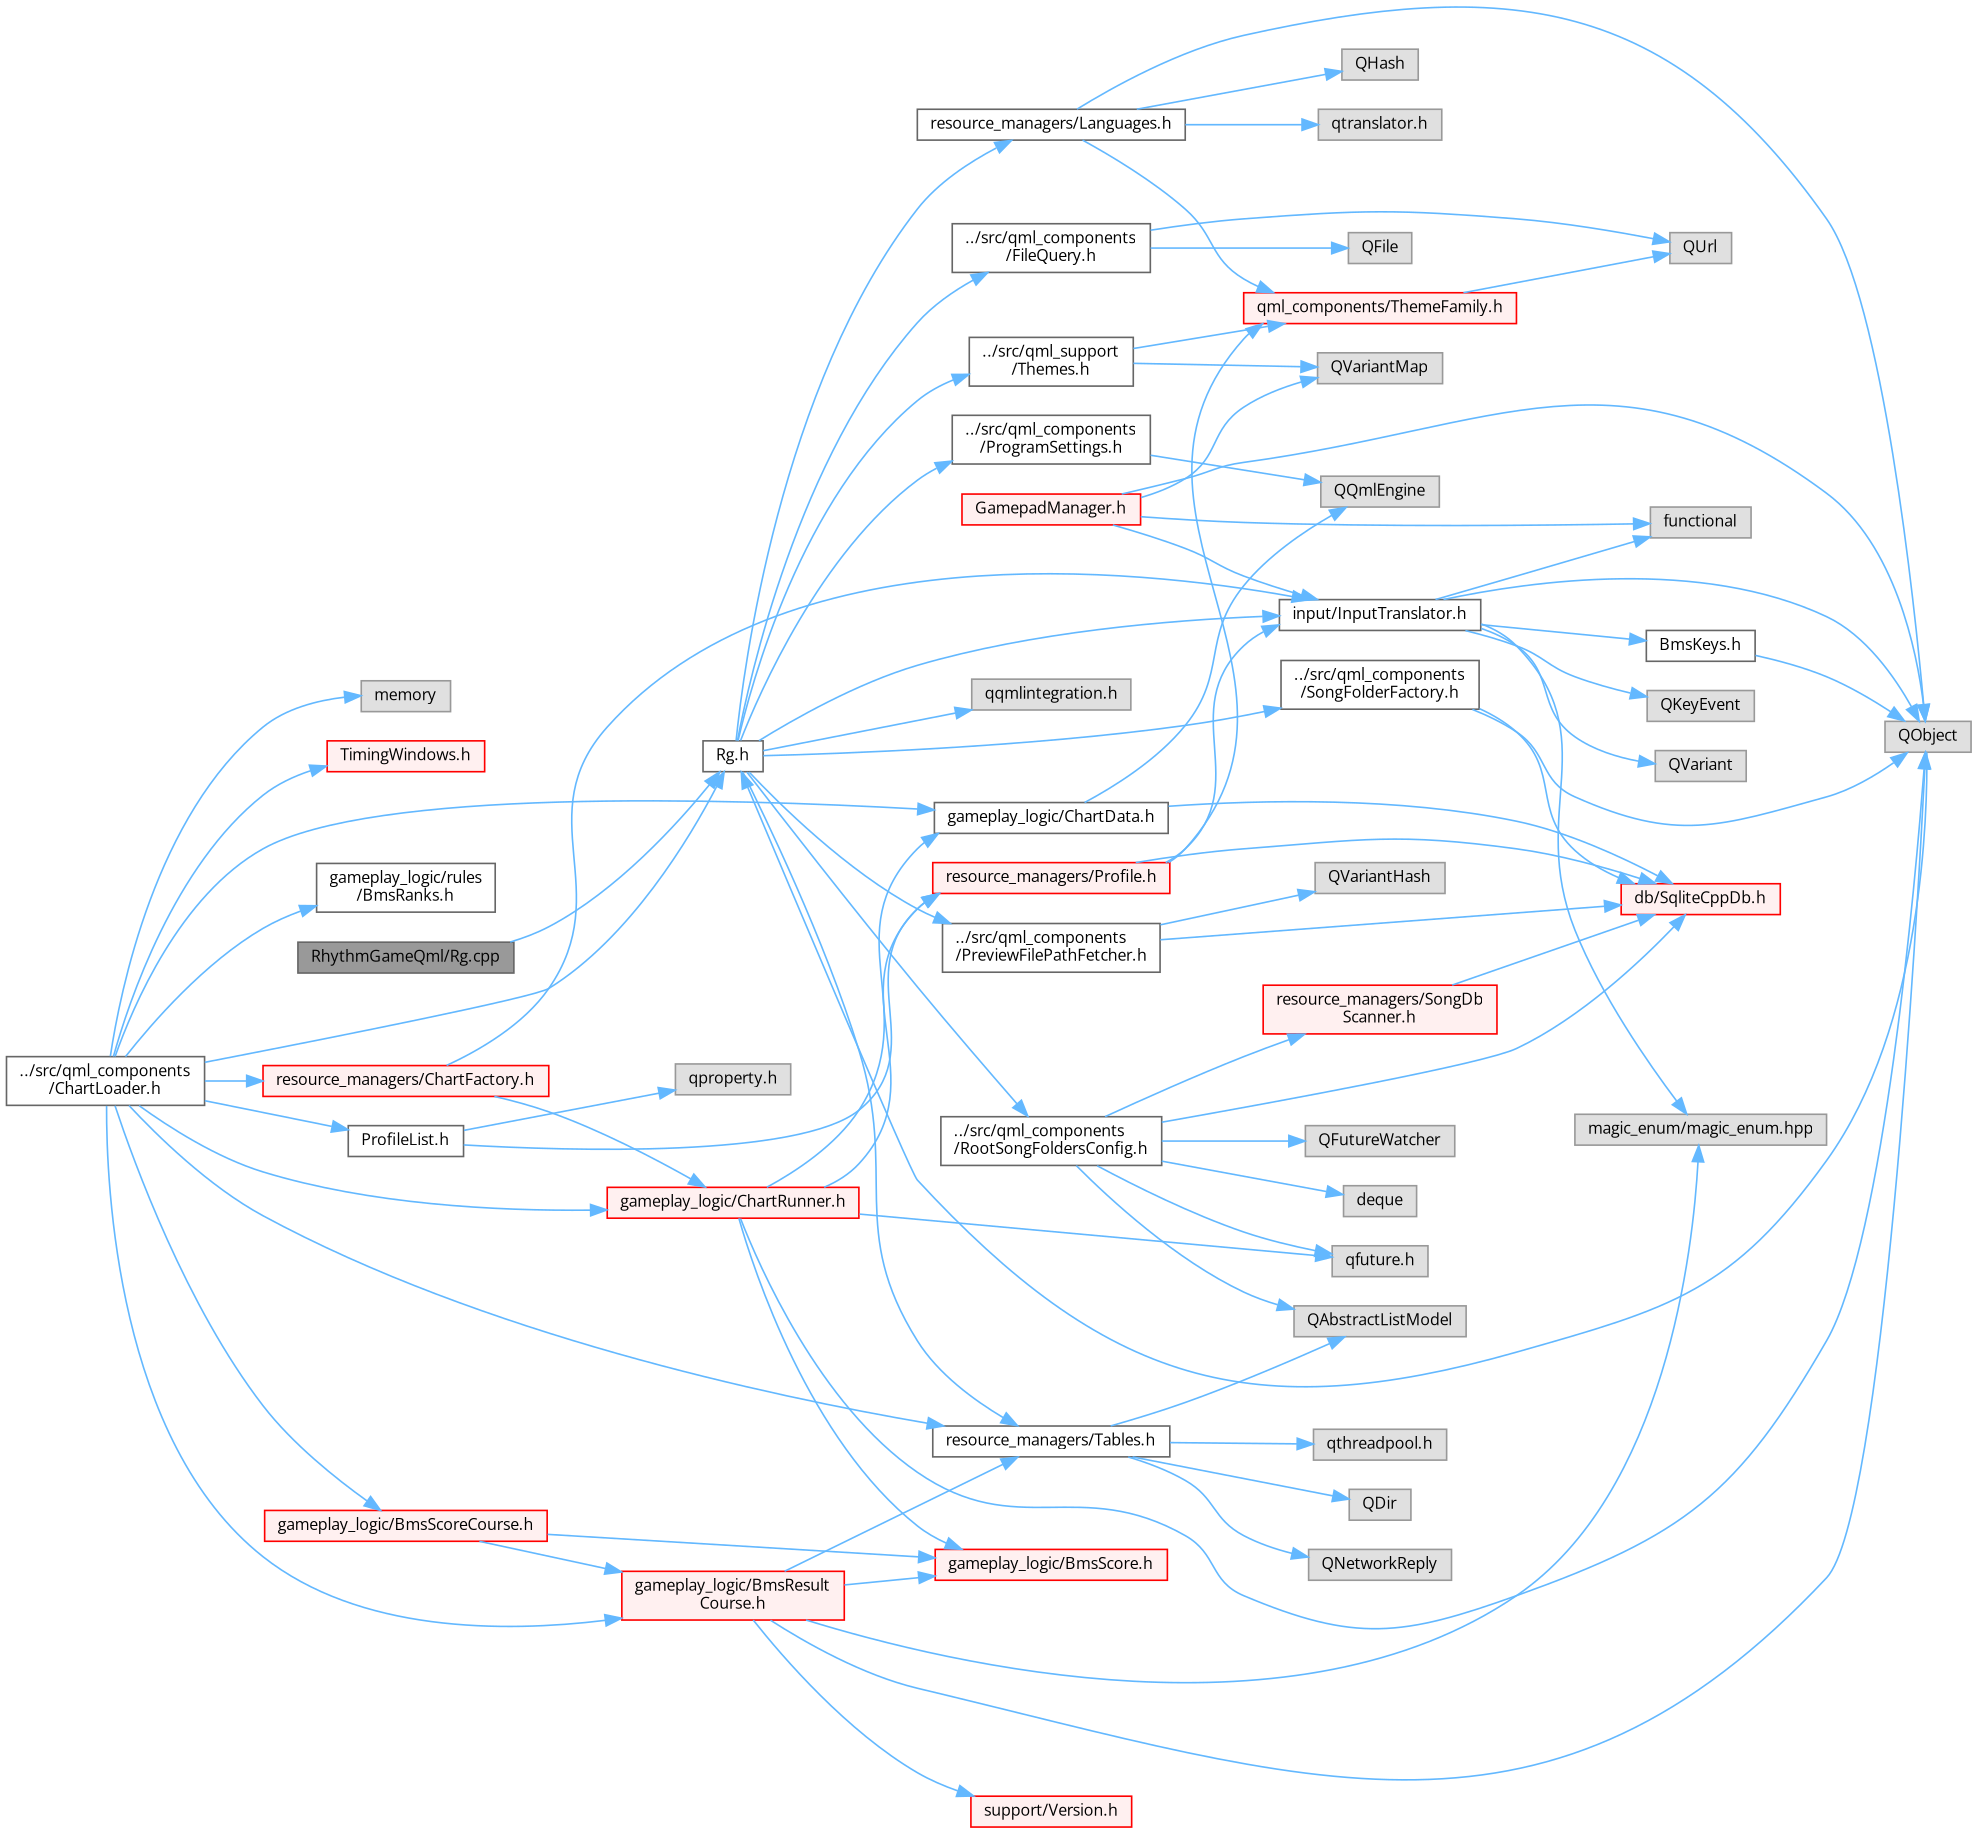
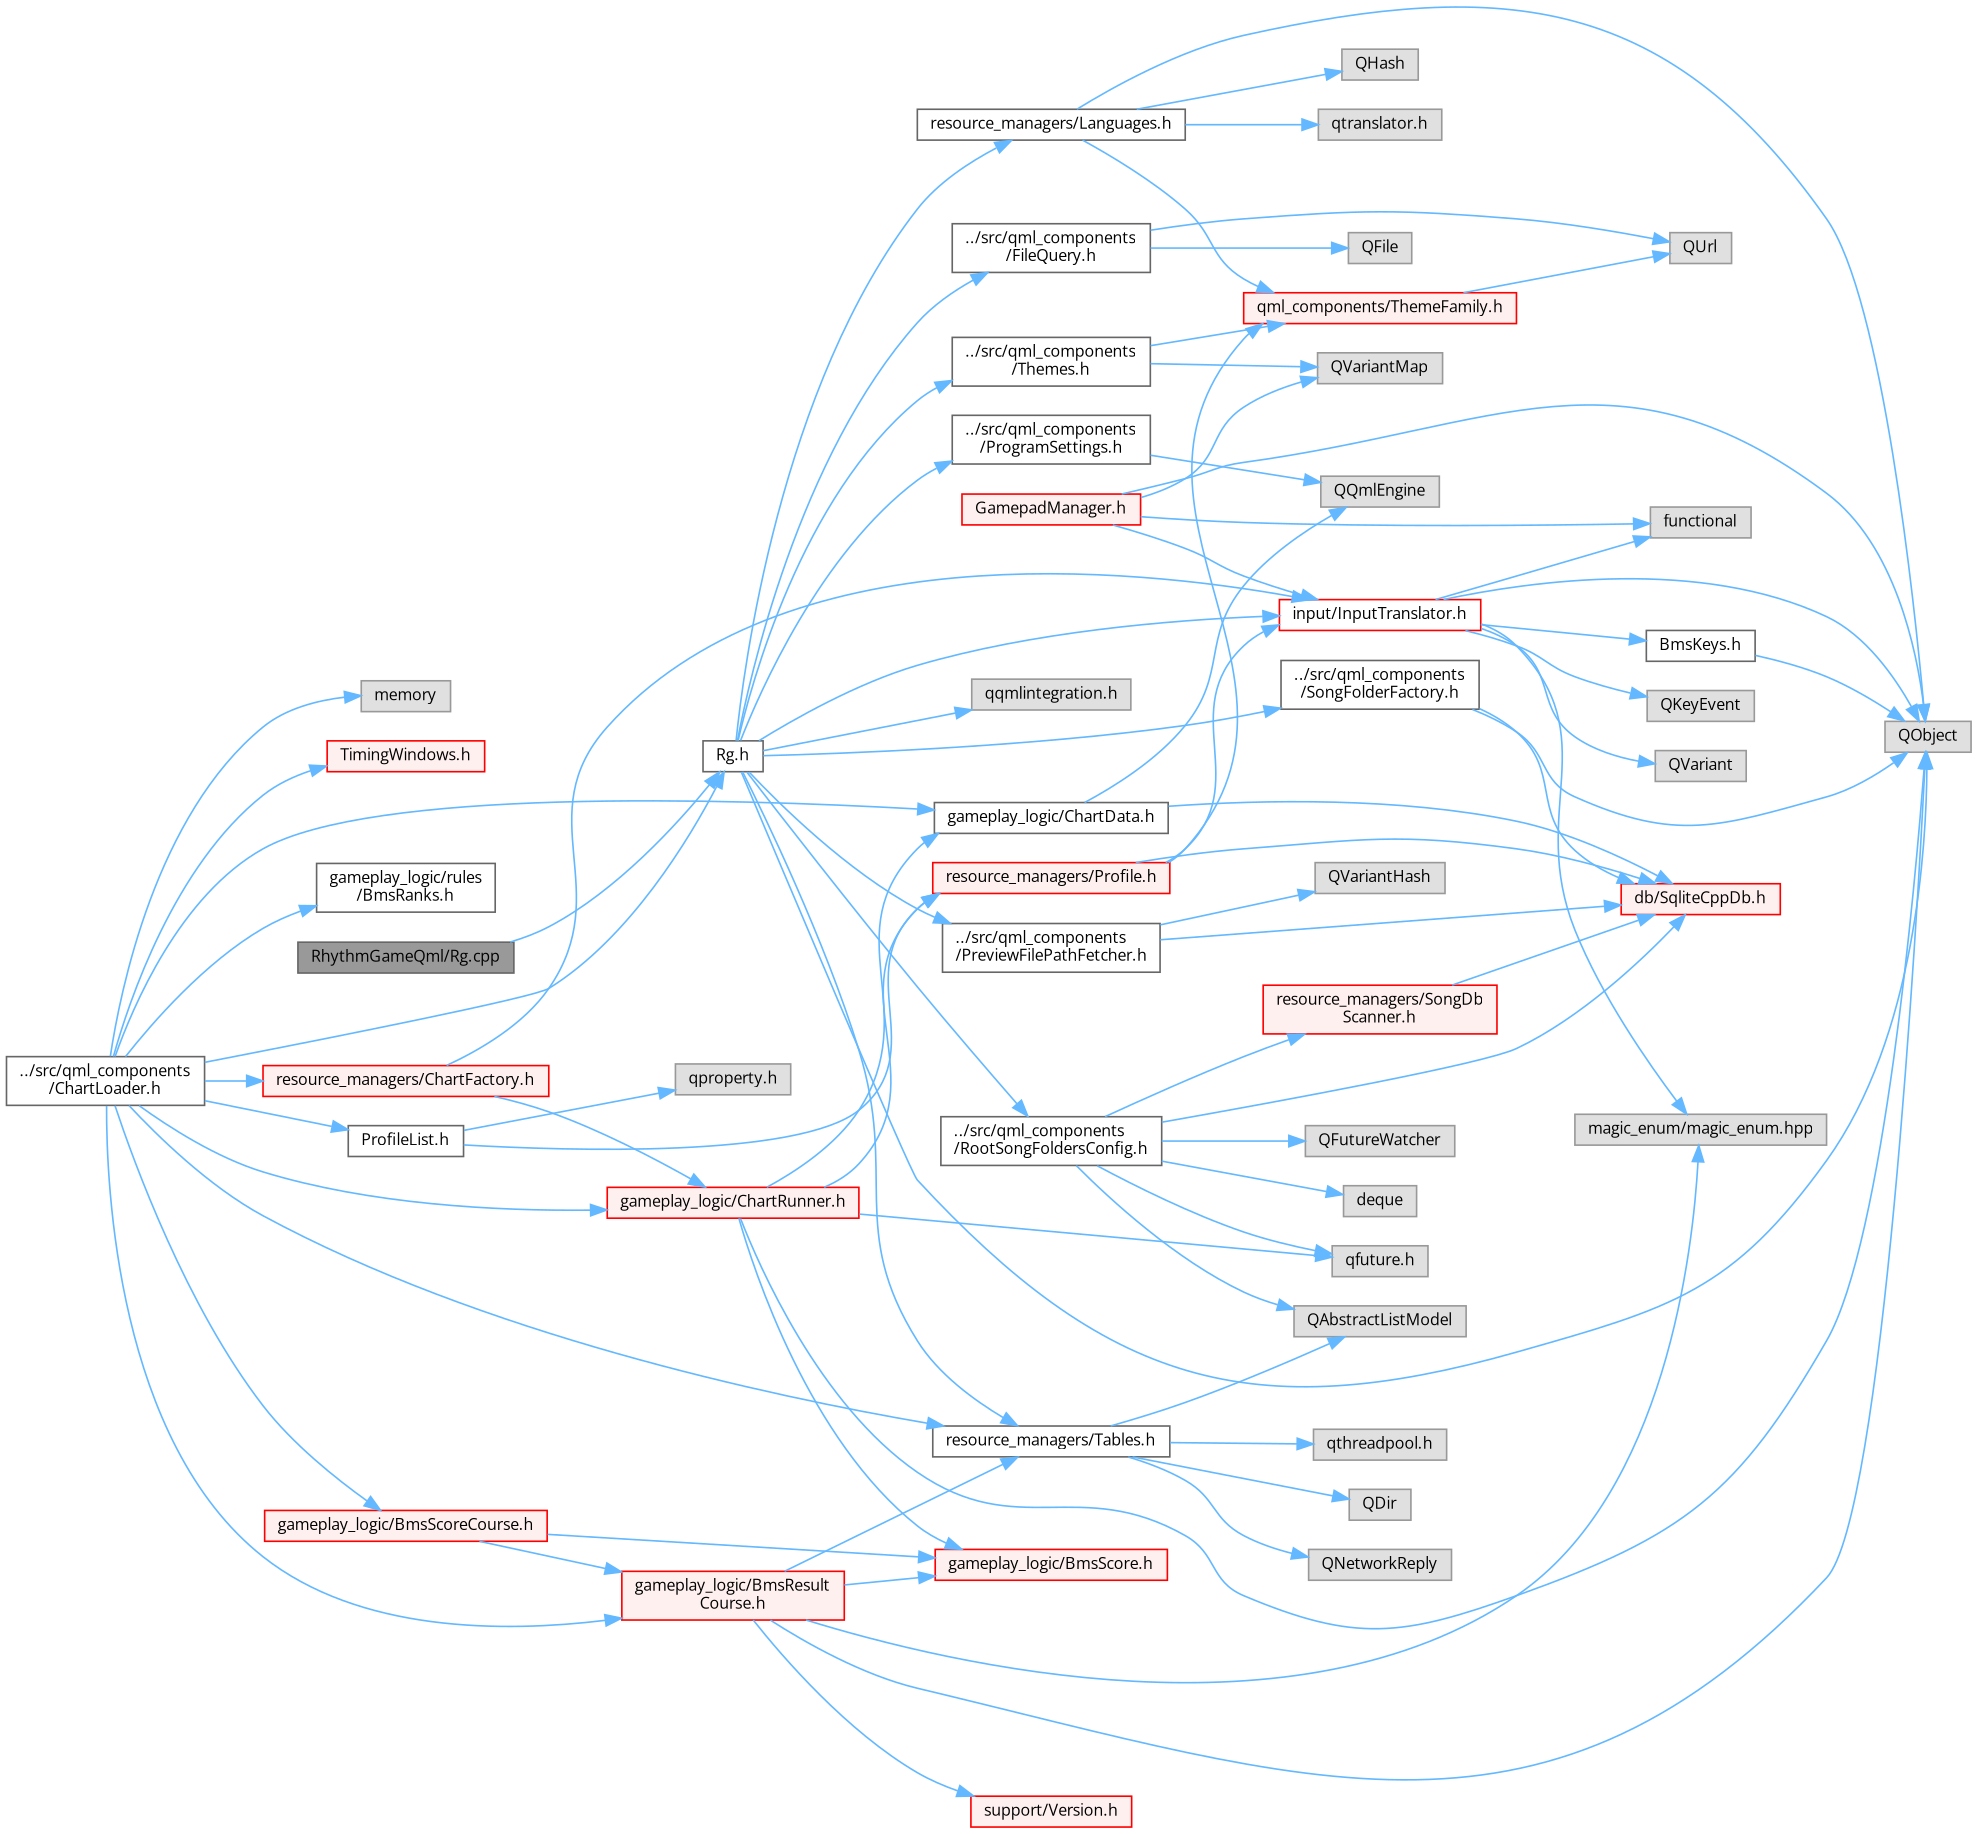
(1051, 362) -> (1051, 362)
(1380, 615) -> (1380, 615)
(1372, 1381) -> (1356, 1383)
